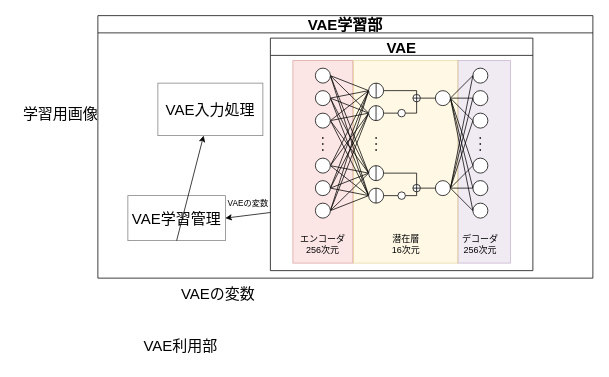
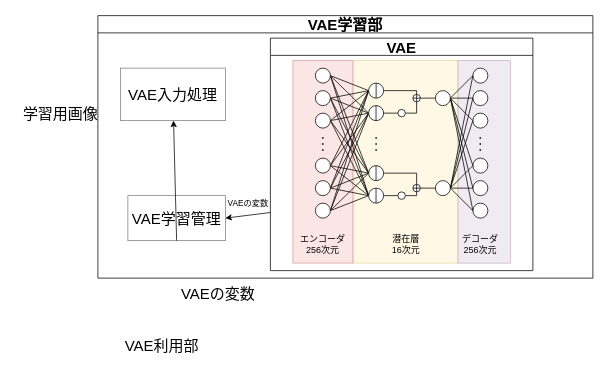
(210, 109) -> (173, 94)
(180, 345) -> (162, 345)
